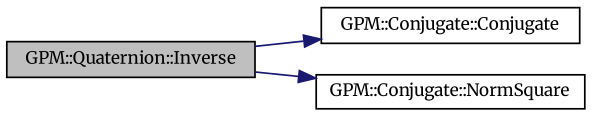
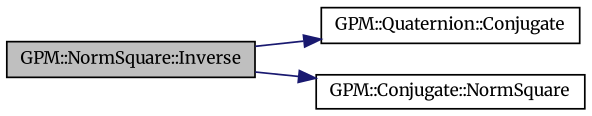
(451, 26) -> (451, 26)
(131, 60) -> (131, 60)
